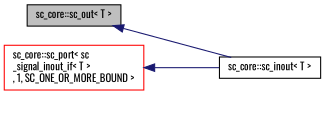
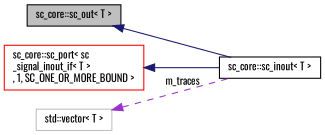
none -> (74, 120)
